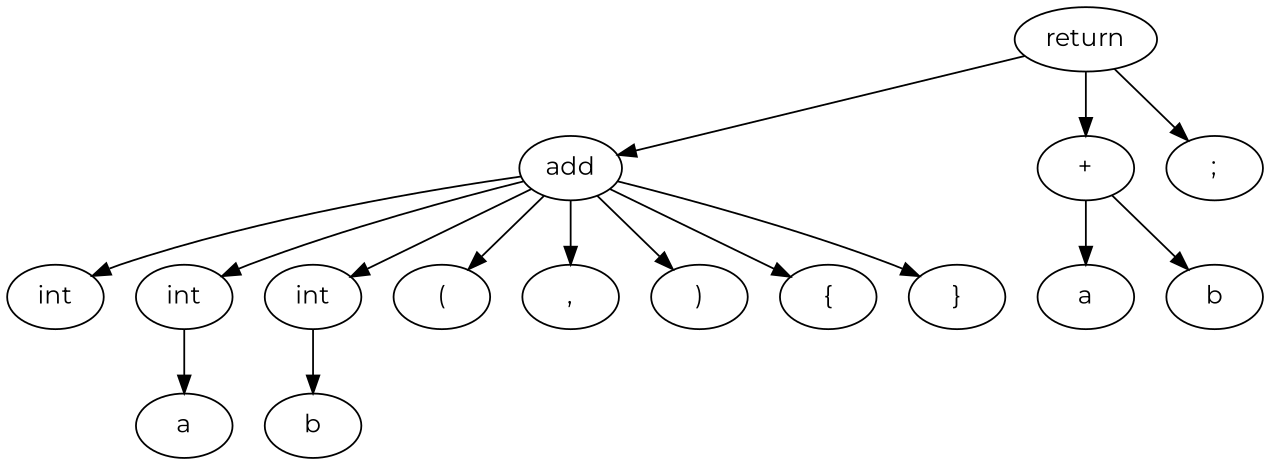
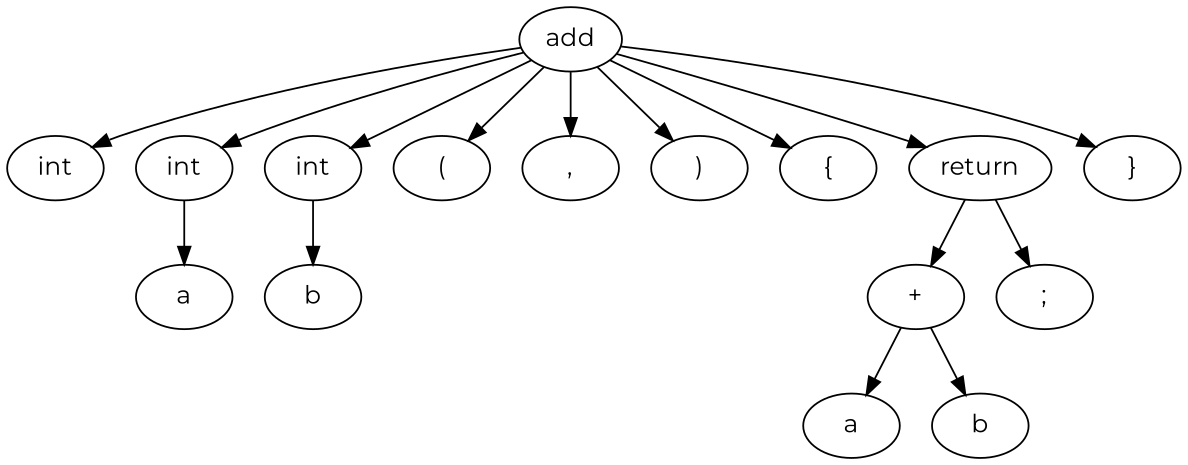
(830, 103) -> (763, 96)
